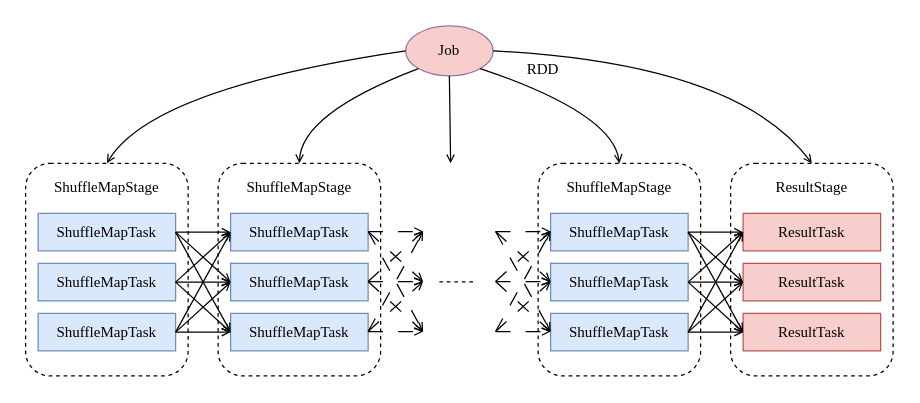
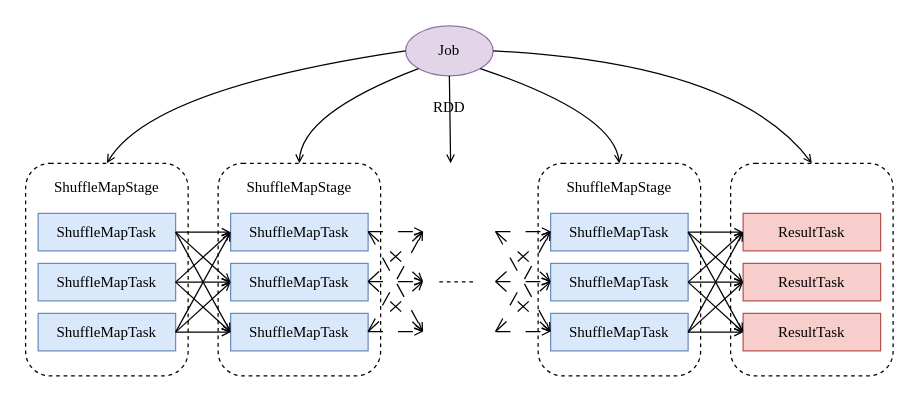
(449, 51) -> (449, 51)
(543, 69) -> (449, 107)
(812, 187) -> none
